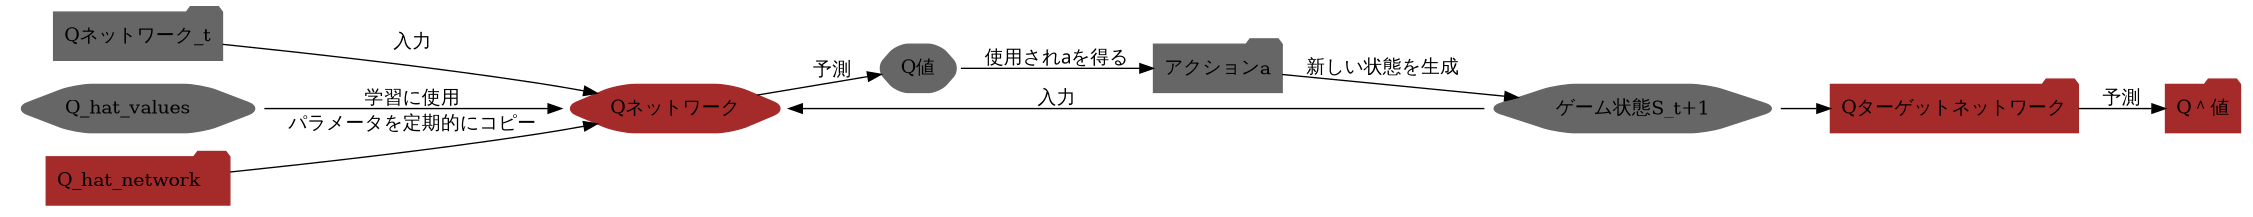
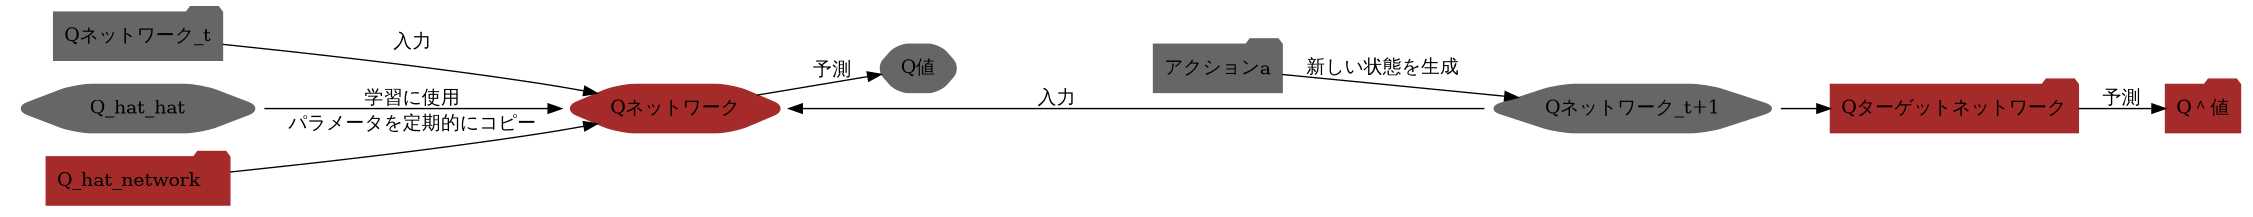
(1050, 68) -> none
(138, 109) -> (138, 109)
(1633, 109) -> (1633, 109)
